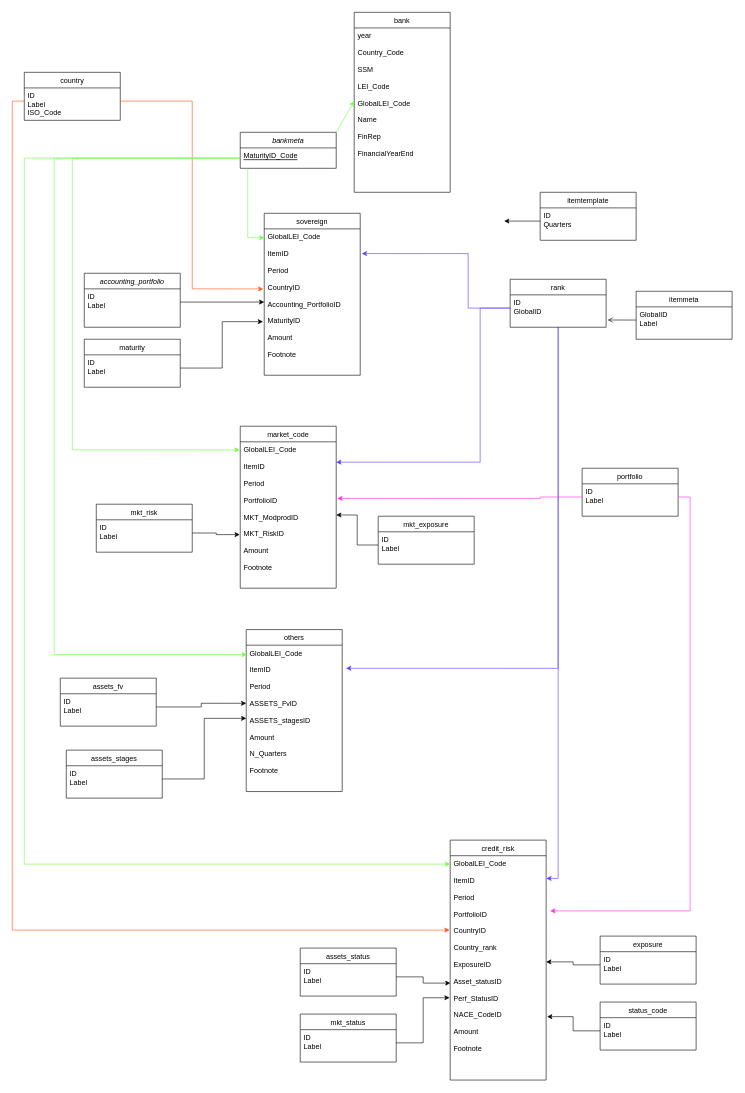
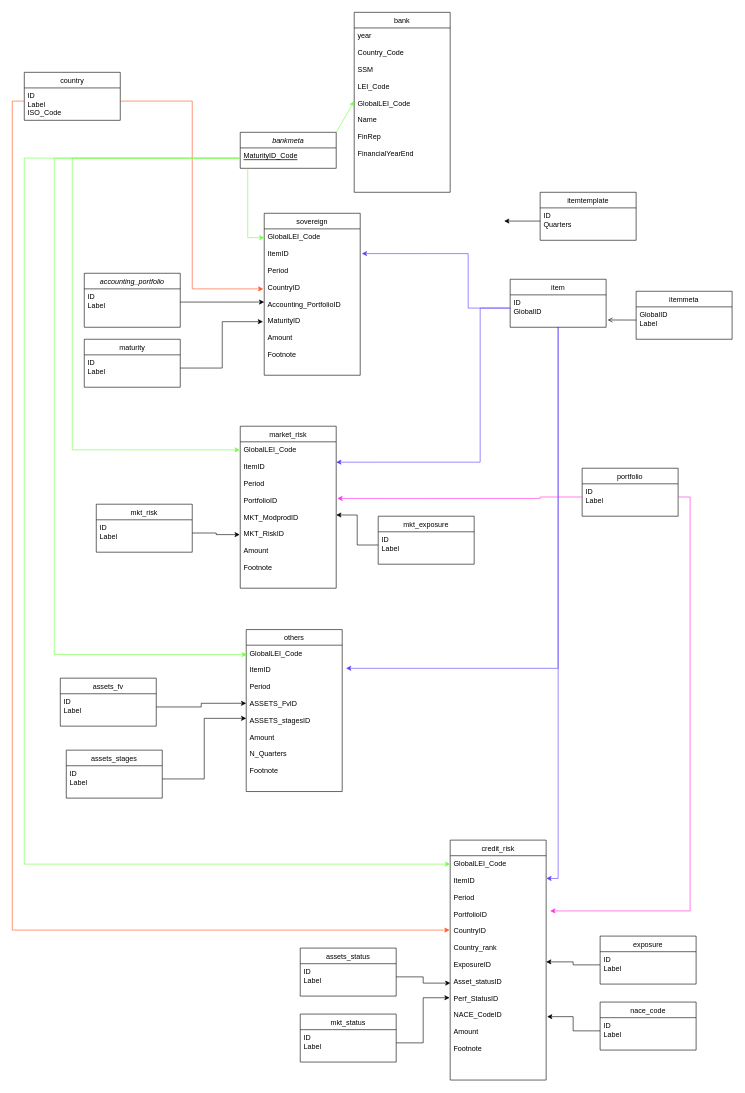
(558, 287) -> (558, 287)
(288, 434) -> (288, 434)
(648, 1010) -> (648, 1010)
